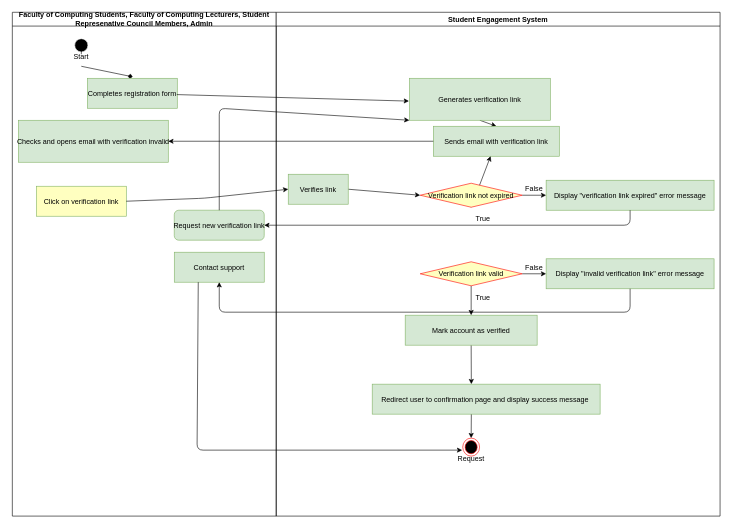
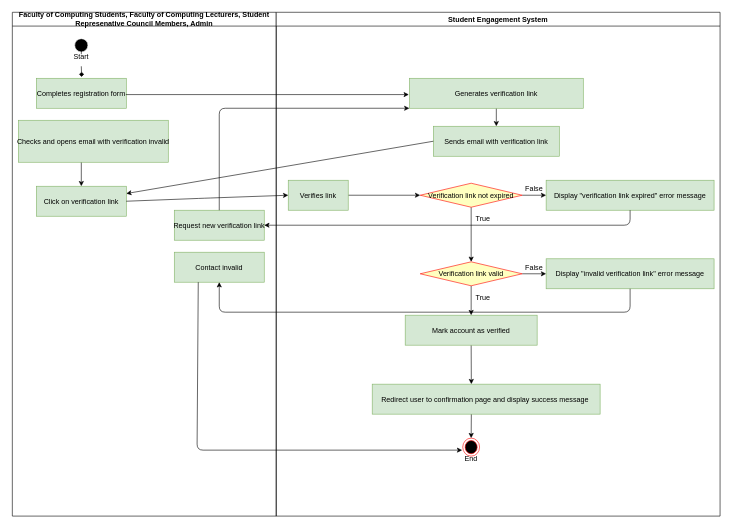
(132, 93) -> (81, 93)
(480, 99) -> (496, 93)
(423, 141) -> (279, 168)
(485, 172) -> (471, 256)
none -> (81, 180)
(318, 189) -> (318, 195)
(81, 201) -> (81, 201)
(219, 225) -> (219, 225)
(219, 268) -> (219, 268)
(471, 459) -> (471, 459)
